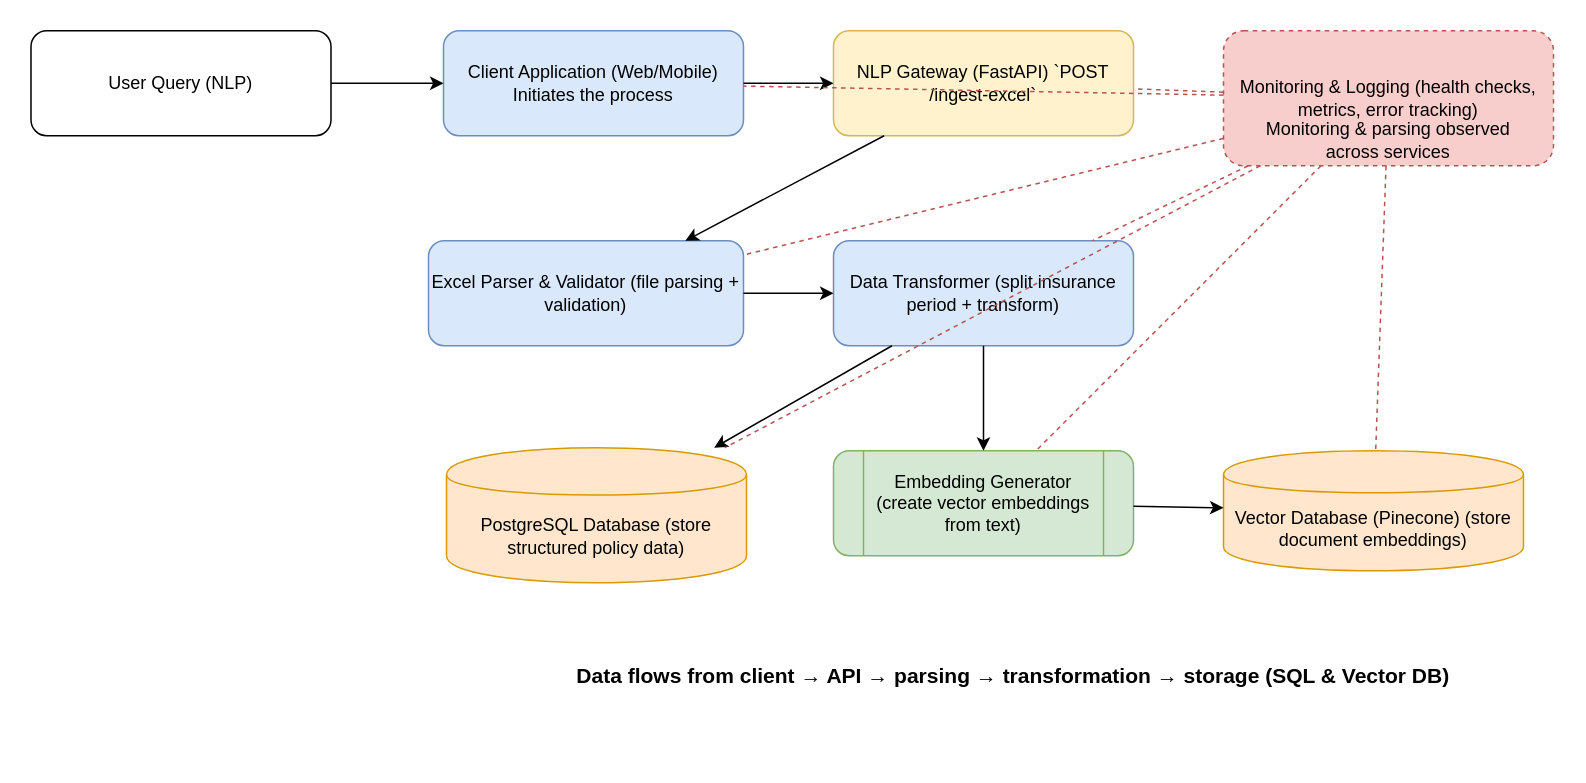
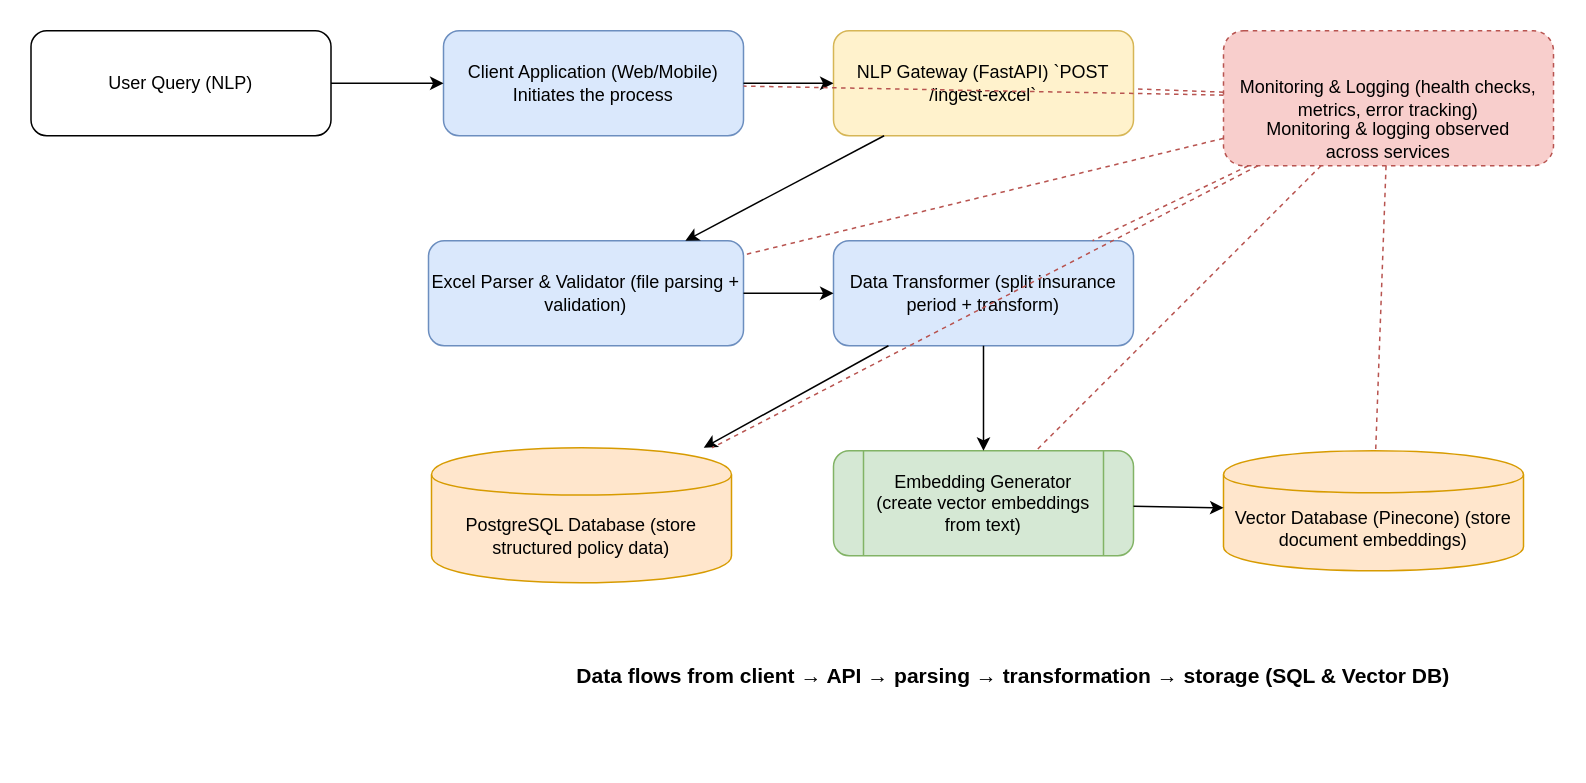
(1388, 140) -> (1388, 140)
(596, 515) -> (581, 515)
